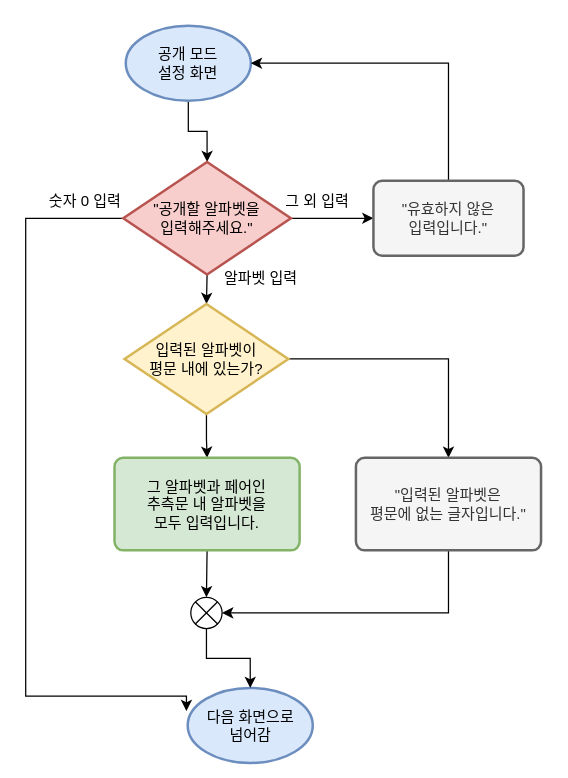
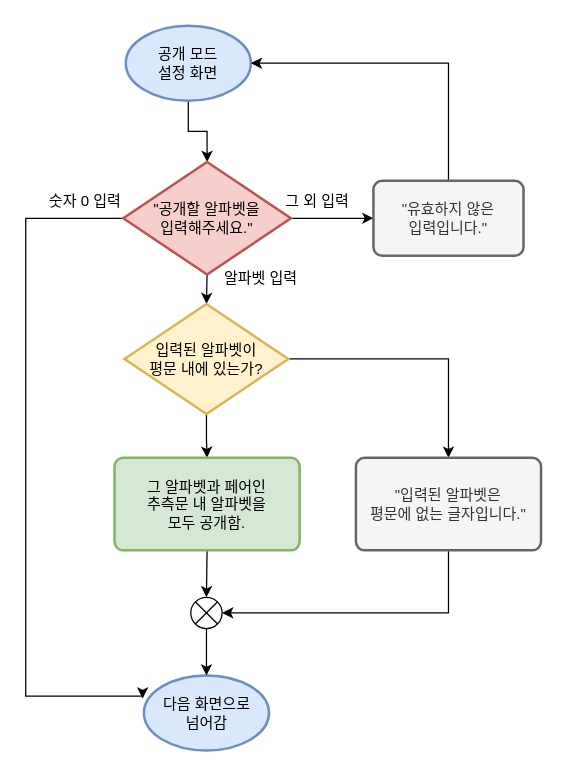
(207, 504) -> (207, 504)
(250, 725) -> (206, 713)
